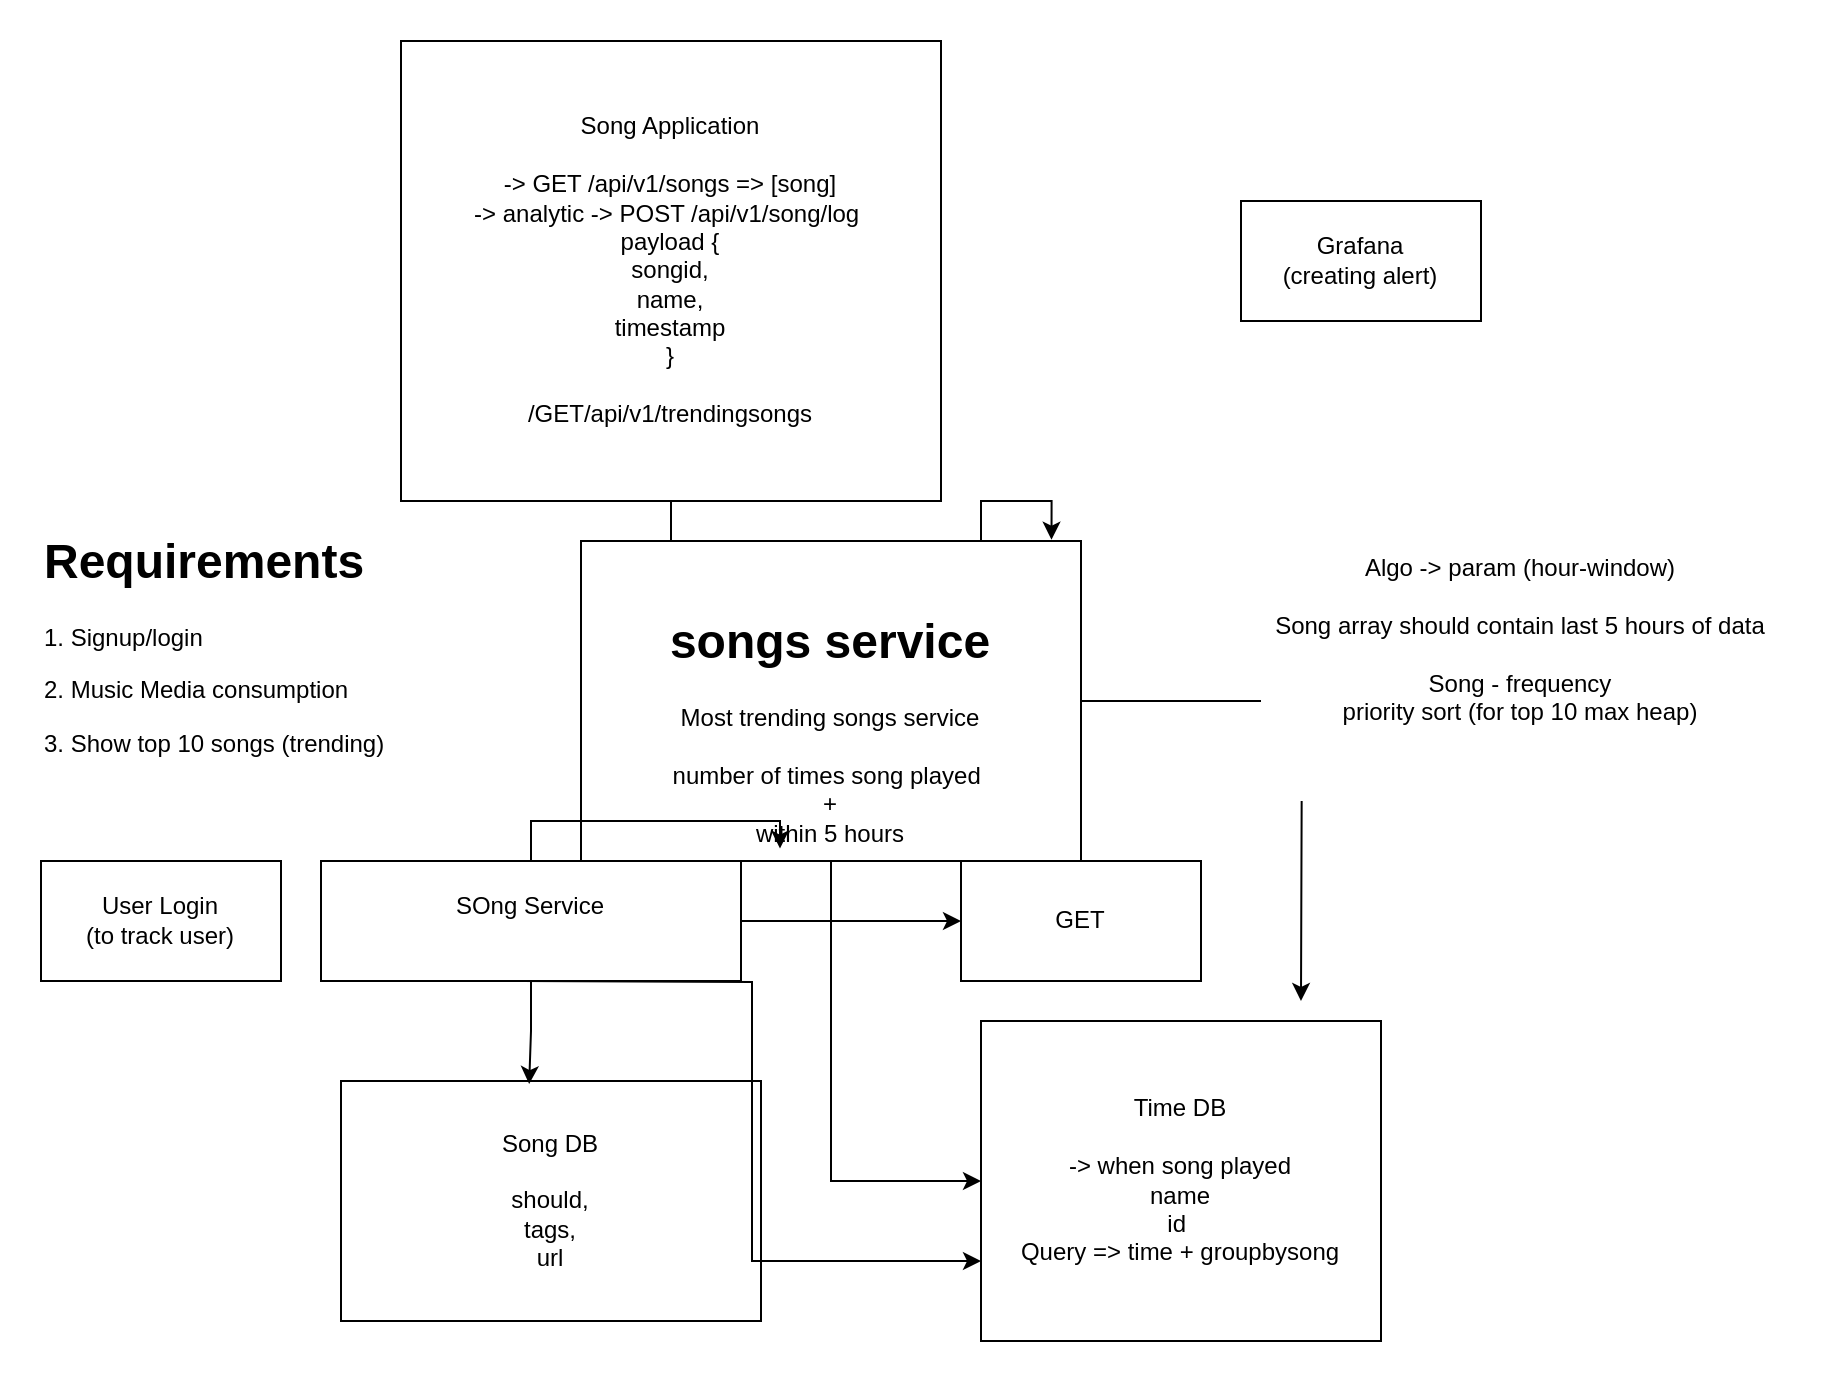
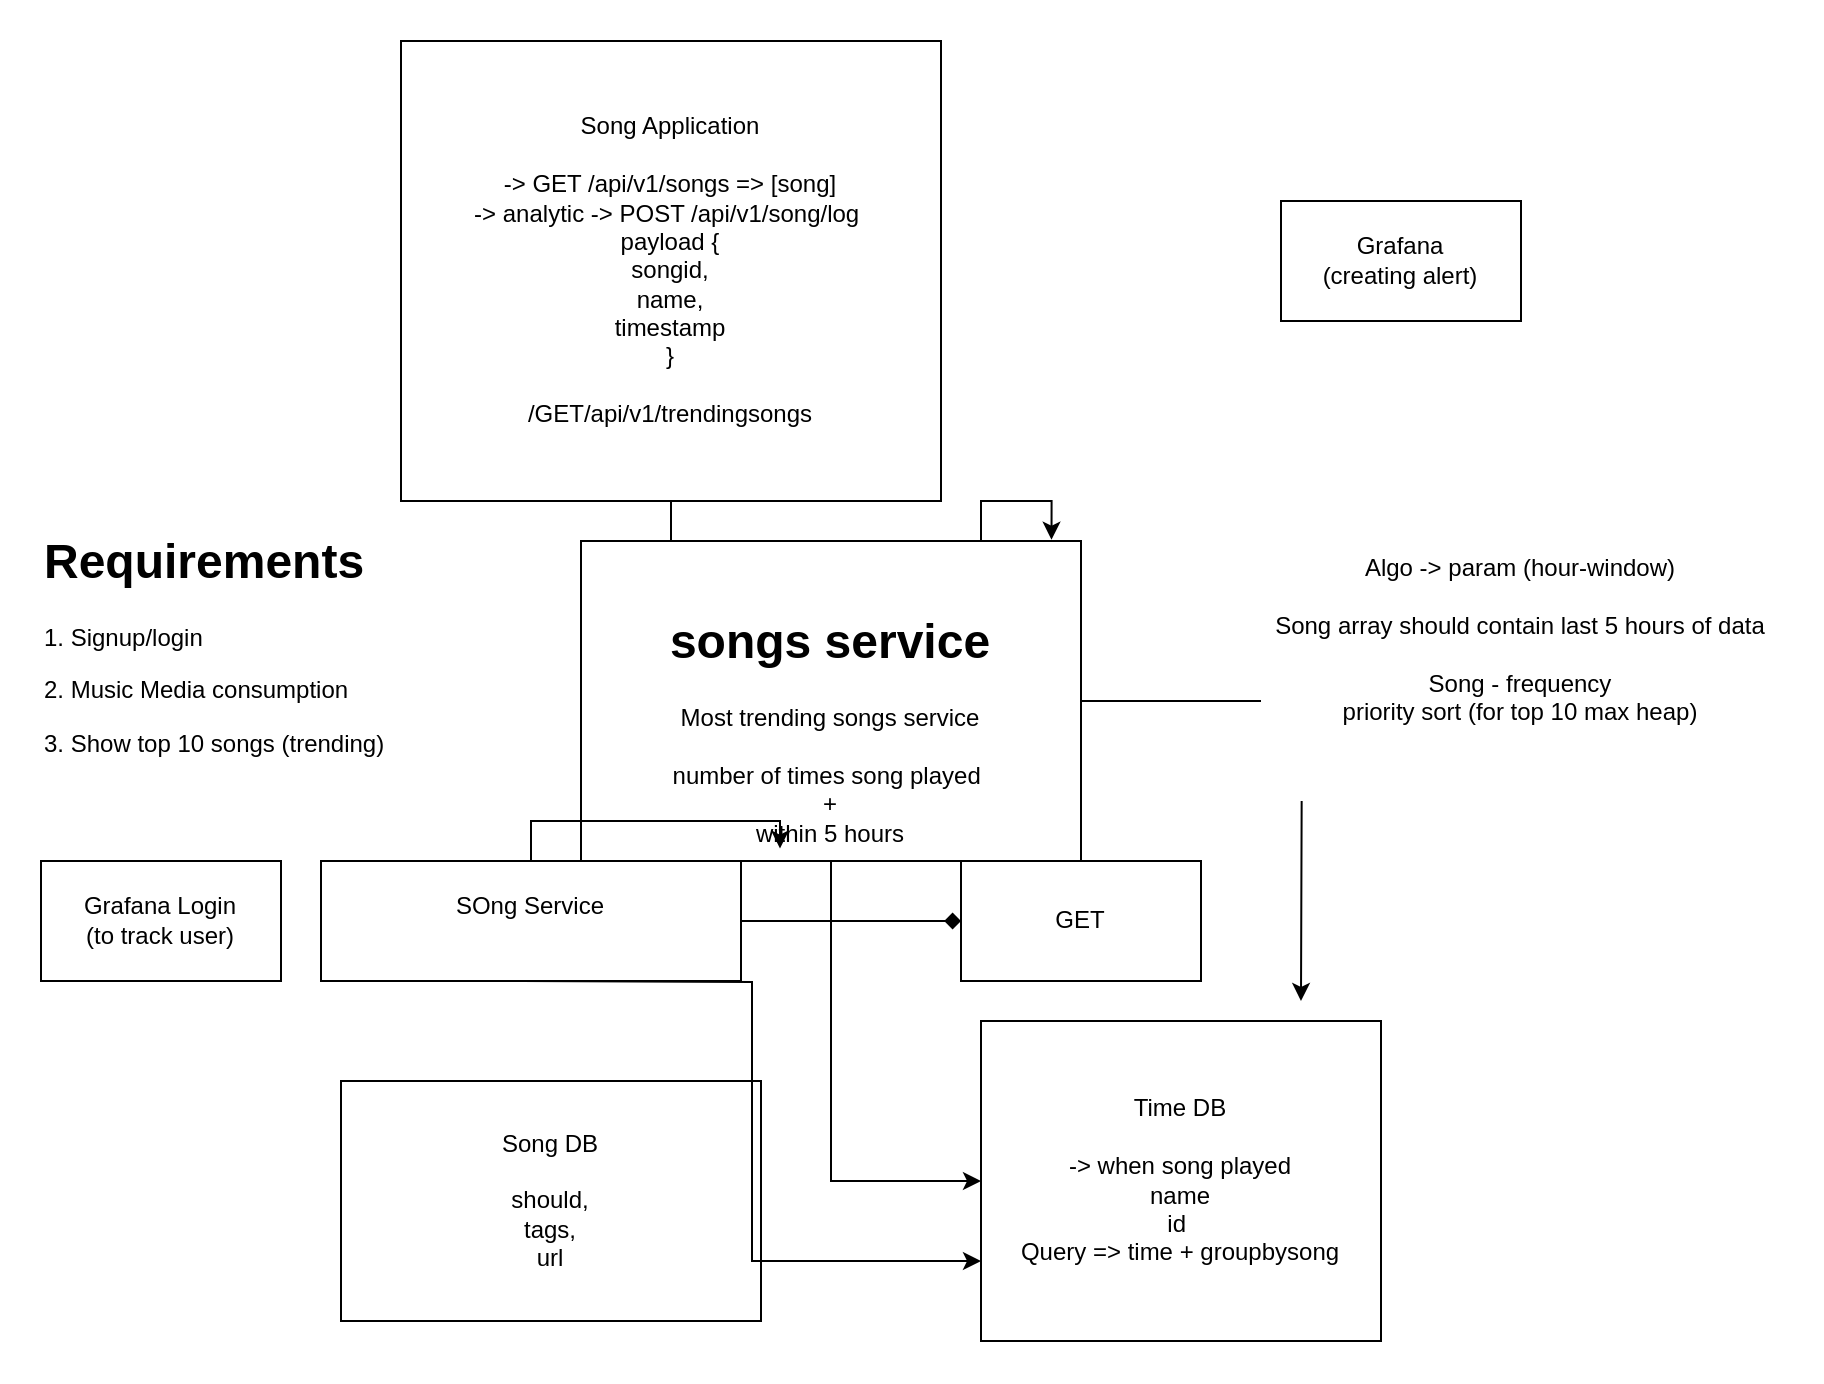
(1361, 261) -> (1401, 261)
(161, 921) -> (161, 921)
(945, 921) -> (944, 921)
(531, 1028) -> none
